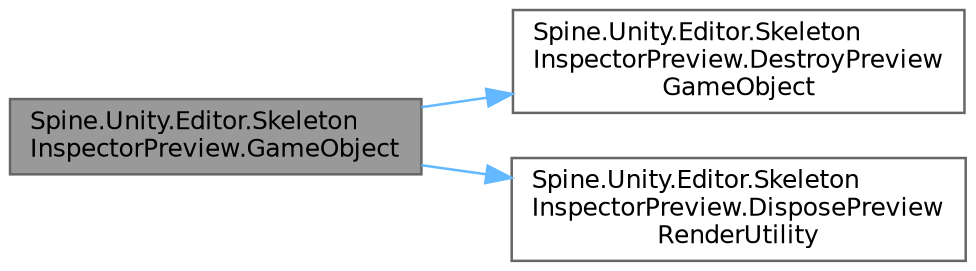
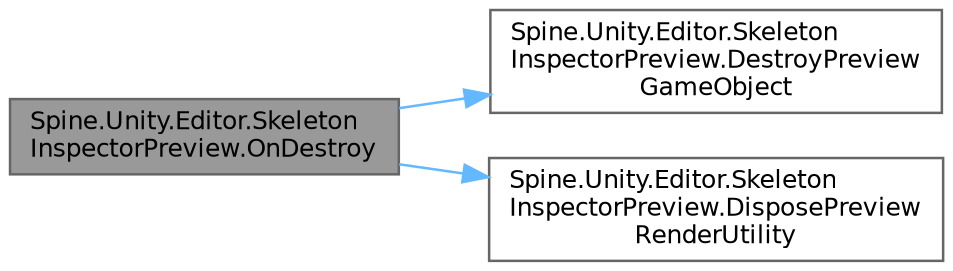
(216, 137) -> (204, 137)
